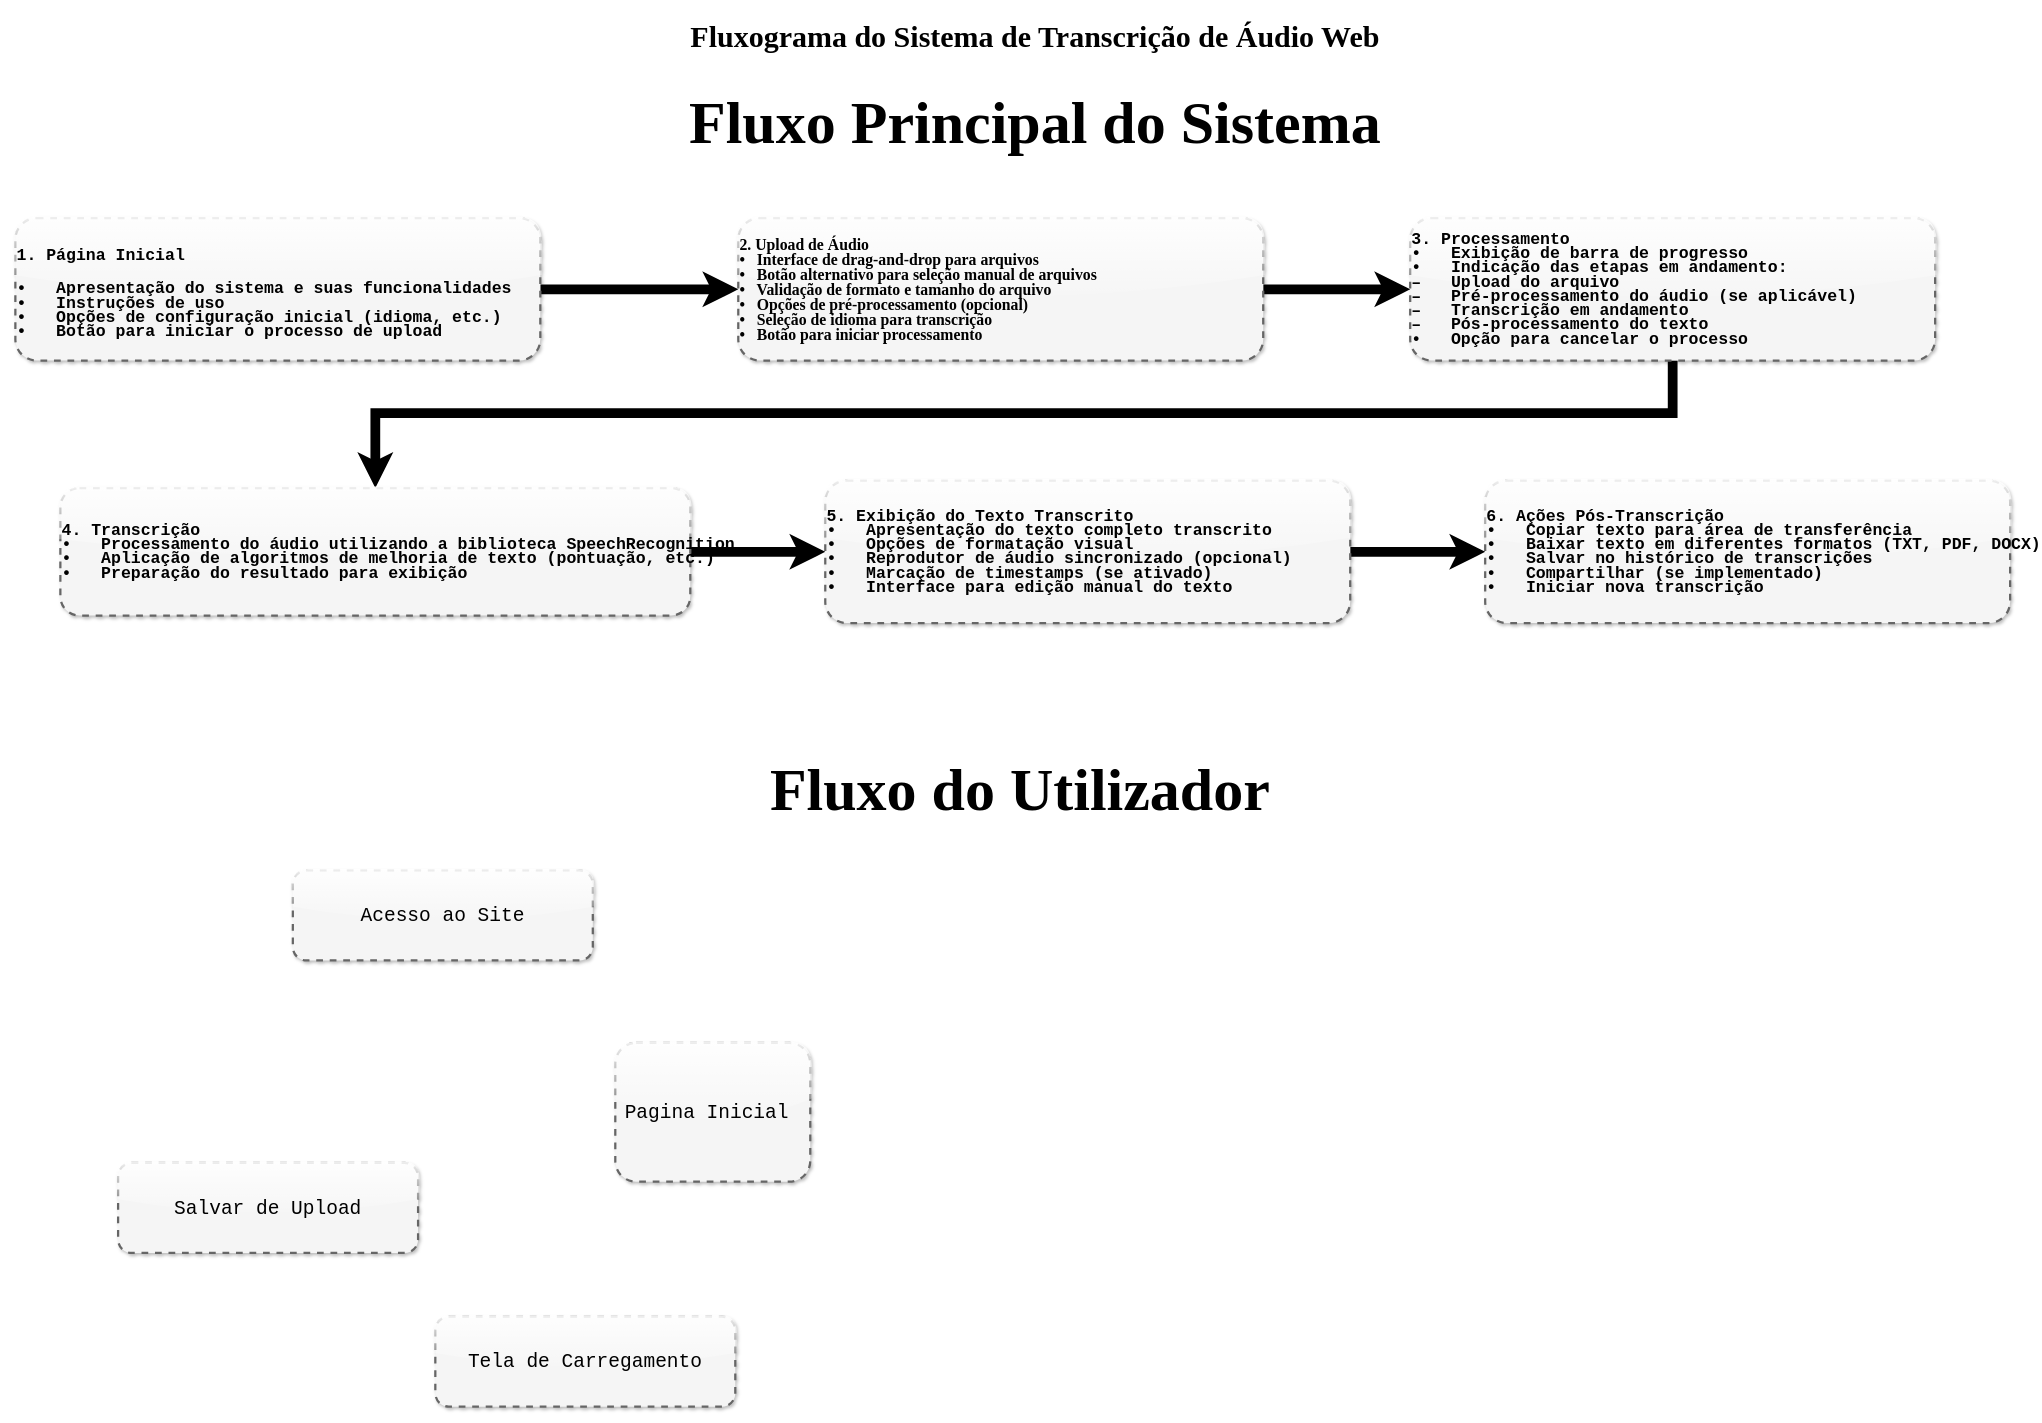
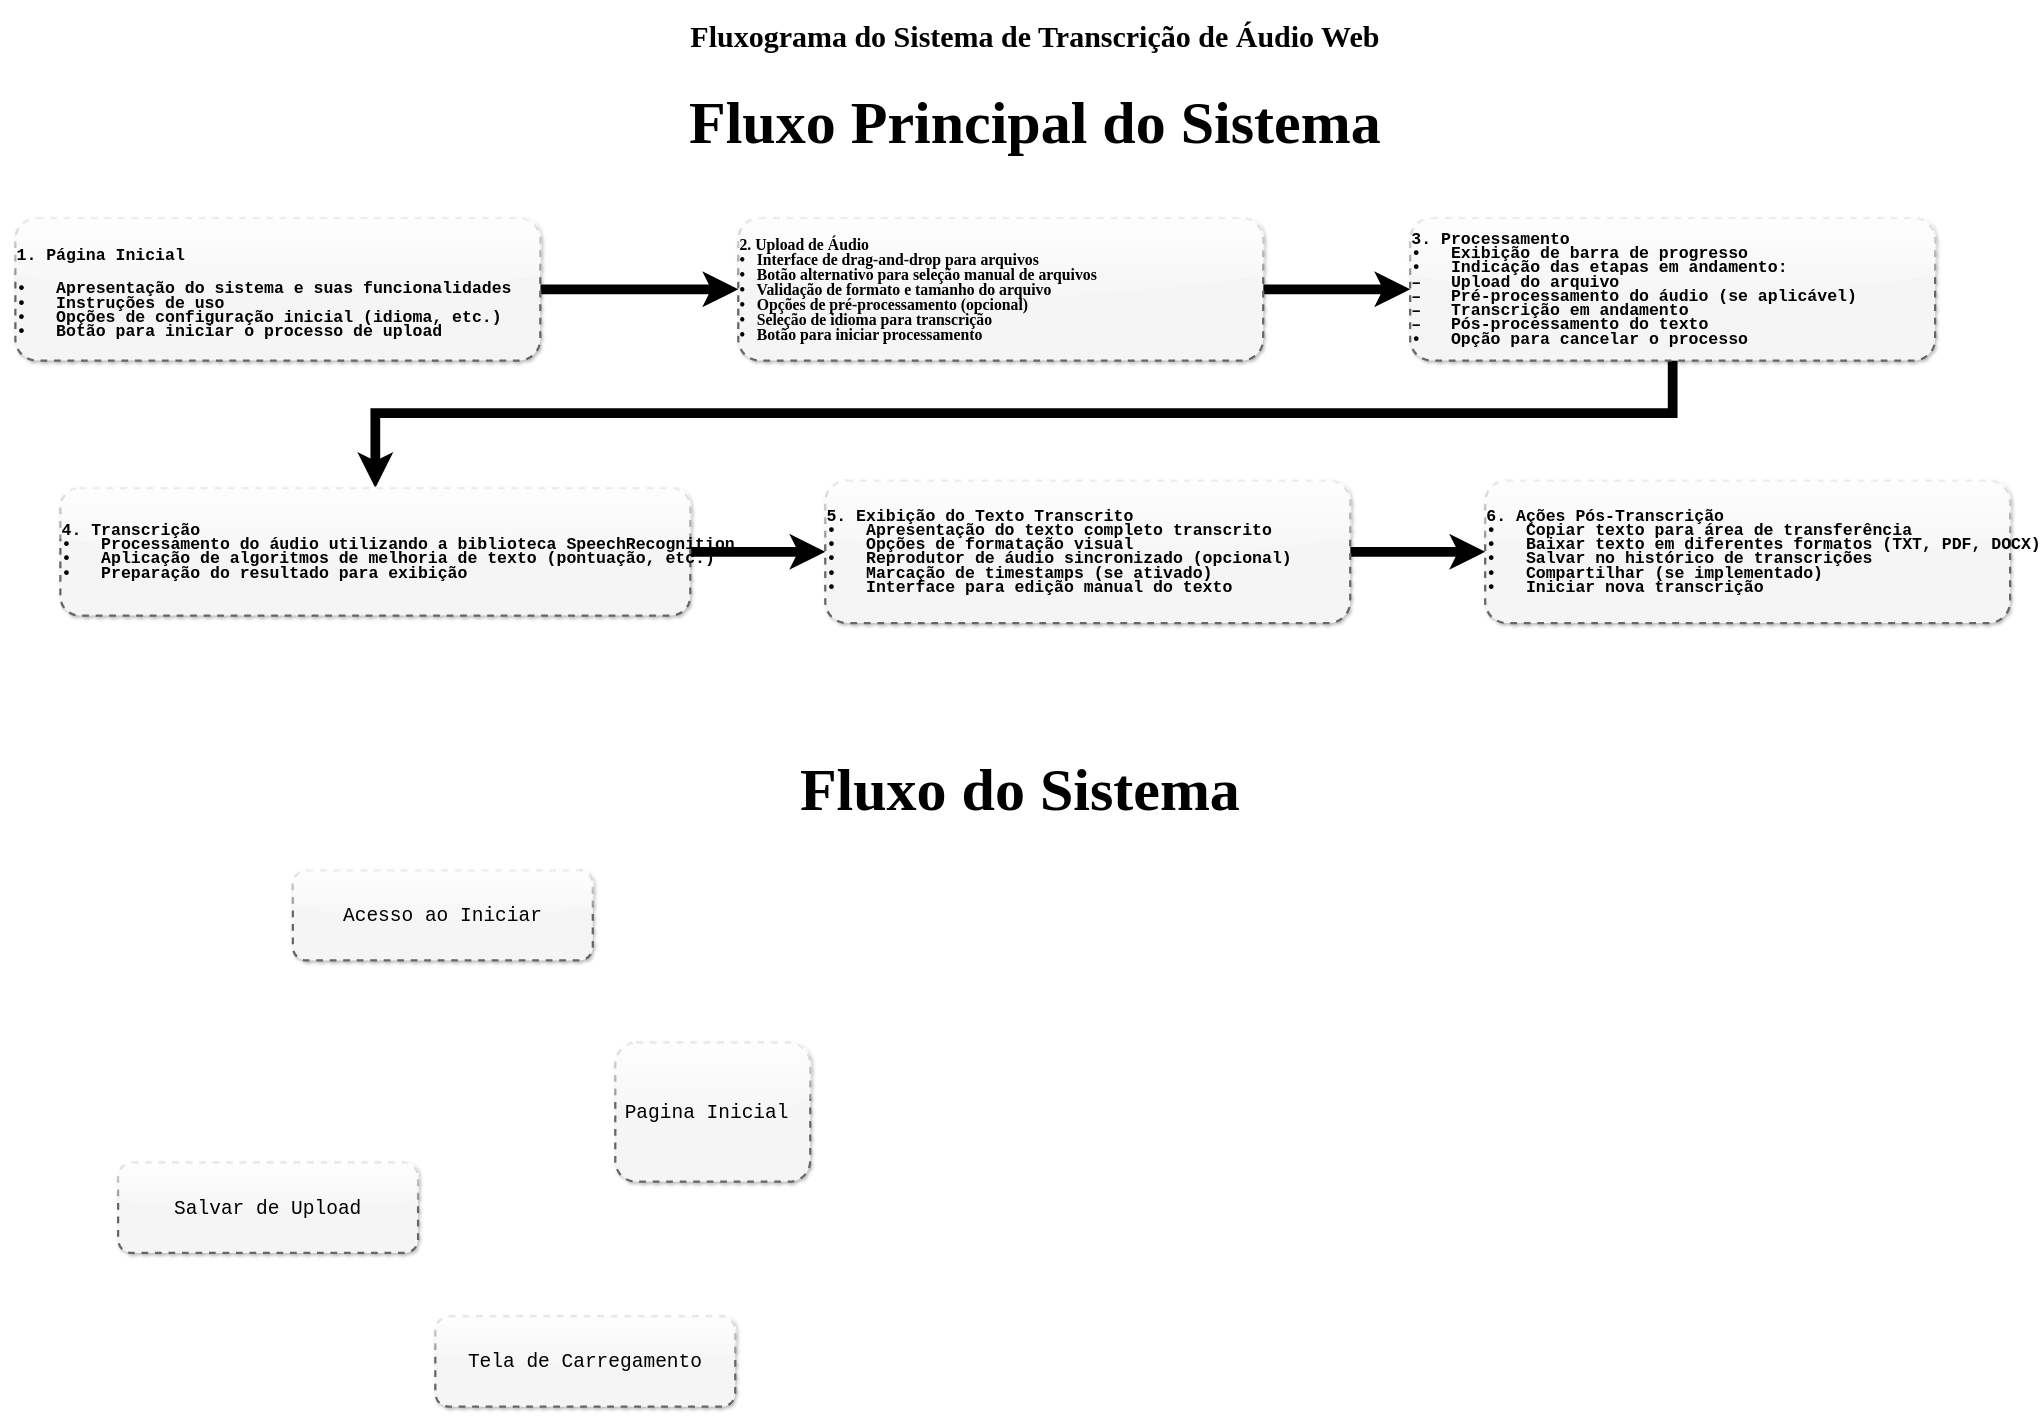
(1020, 759) -> (1020, 759)
(443, 915) -> (443, 915)
